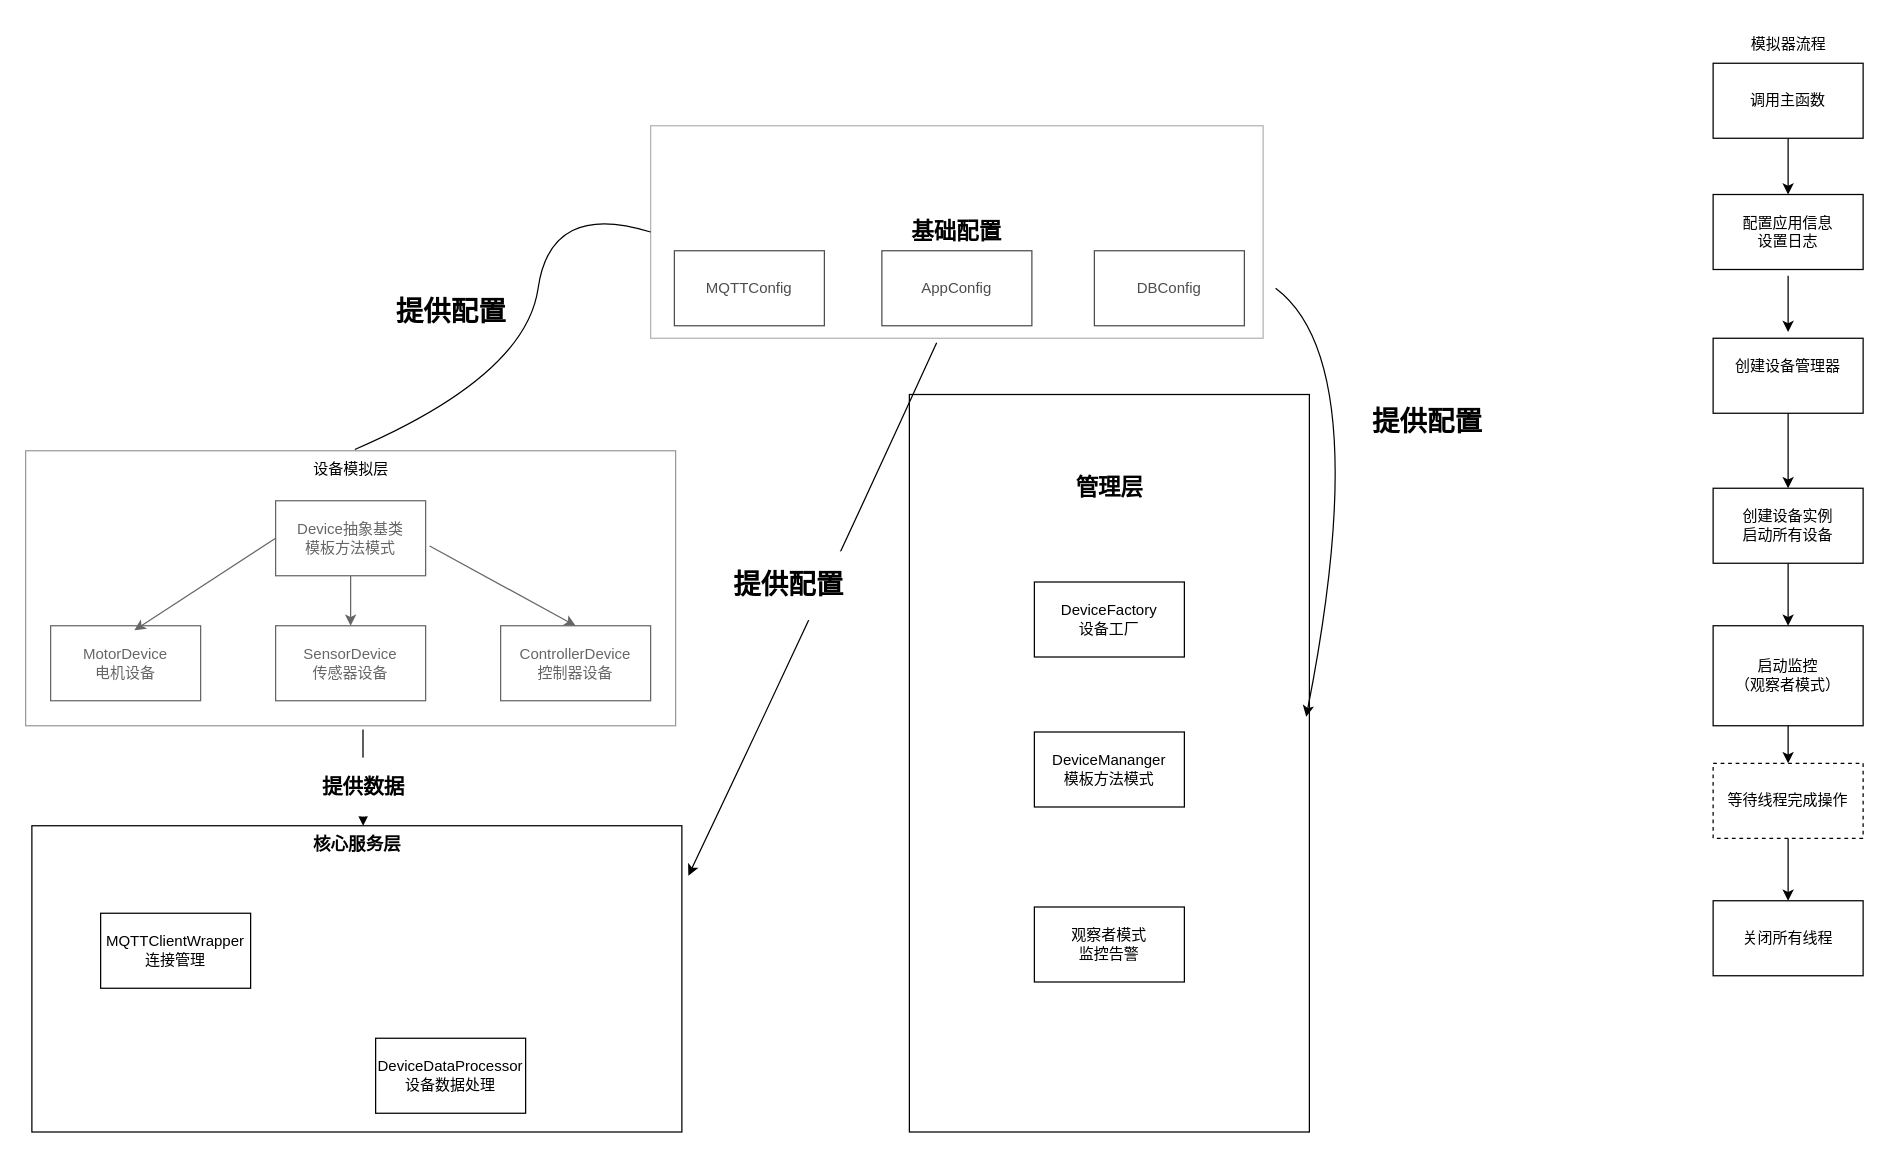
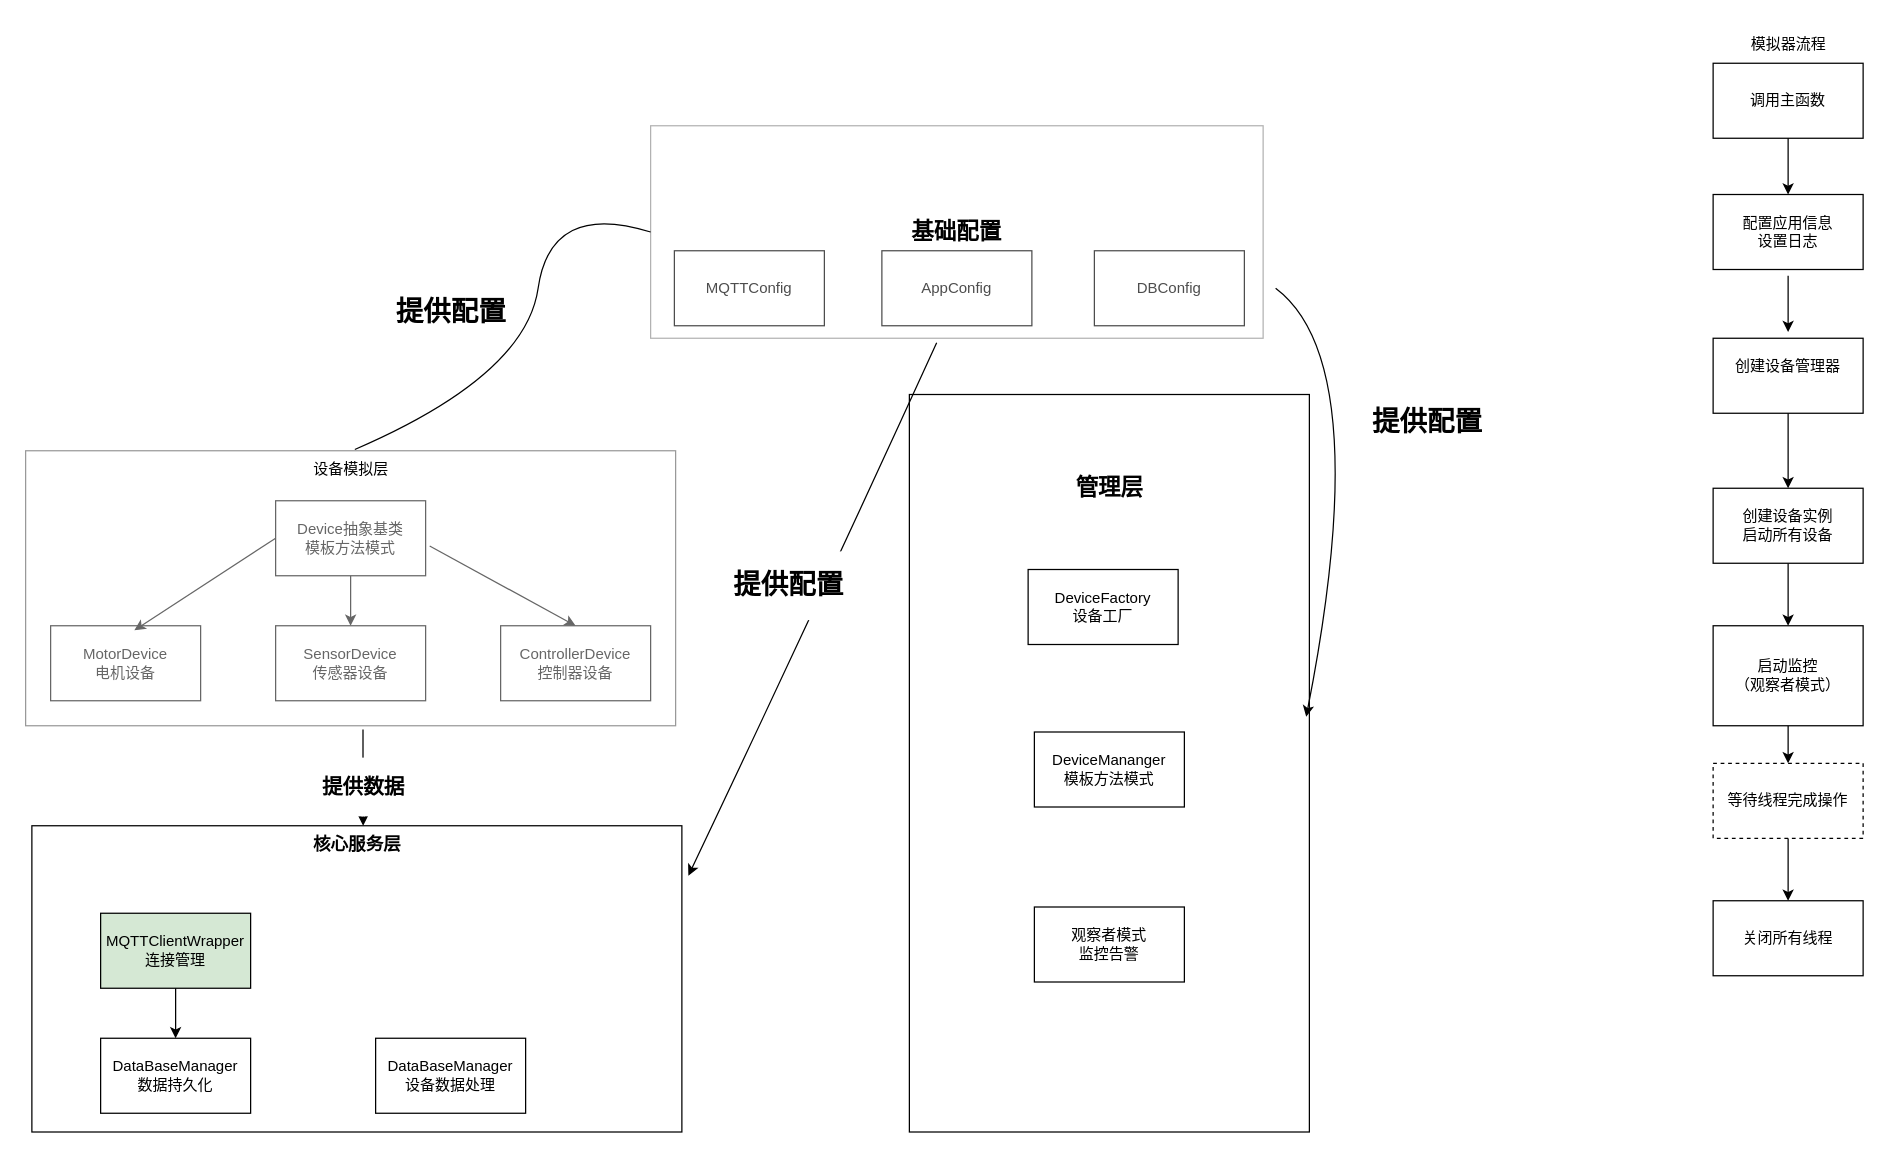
(1109, 619) -> (1103, 607)
(176, 951) -> (176, 951)
none -> (176, 1009)
none -> (176, 1076)
(451, 1076) -> (451, 1076)
